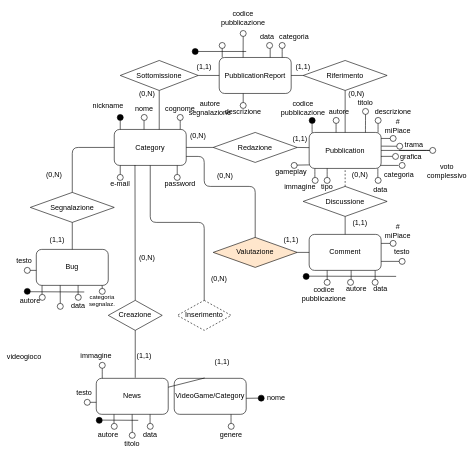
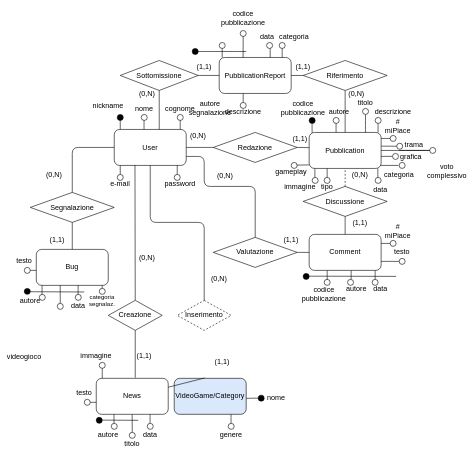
(150, 147) -> (150, 147)
(255, 252) -> (255, 252)
(210, 396) -> (210, 396)
